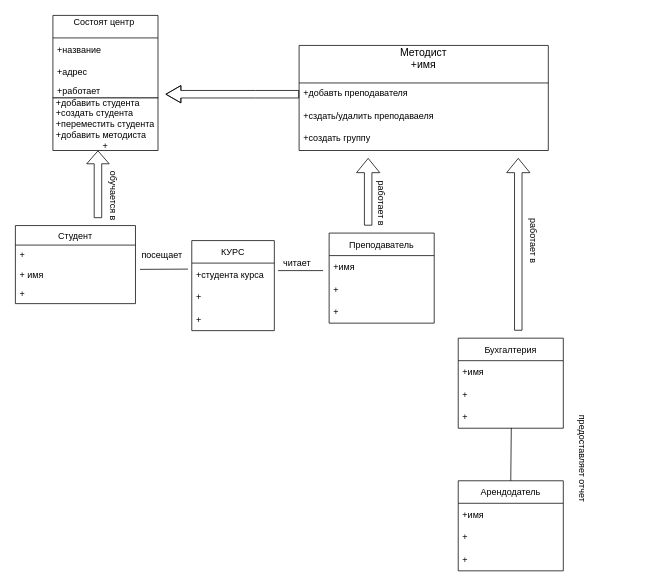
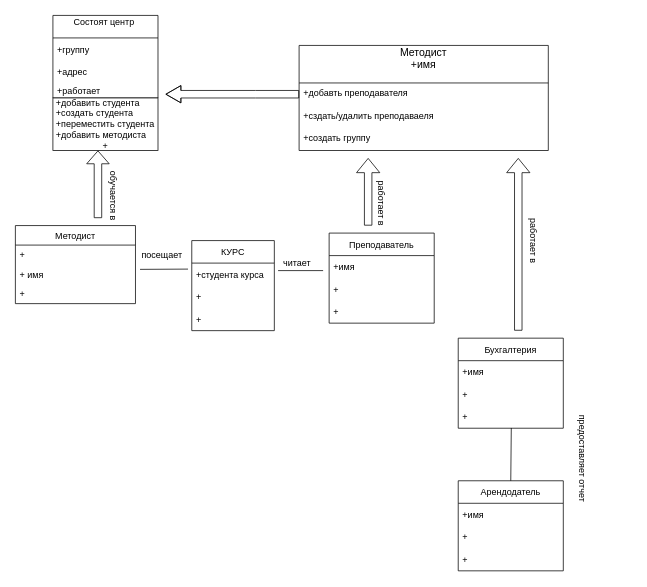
(80, 50) -> (75, 50)
(75, 236) -> (75, 236)
